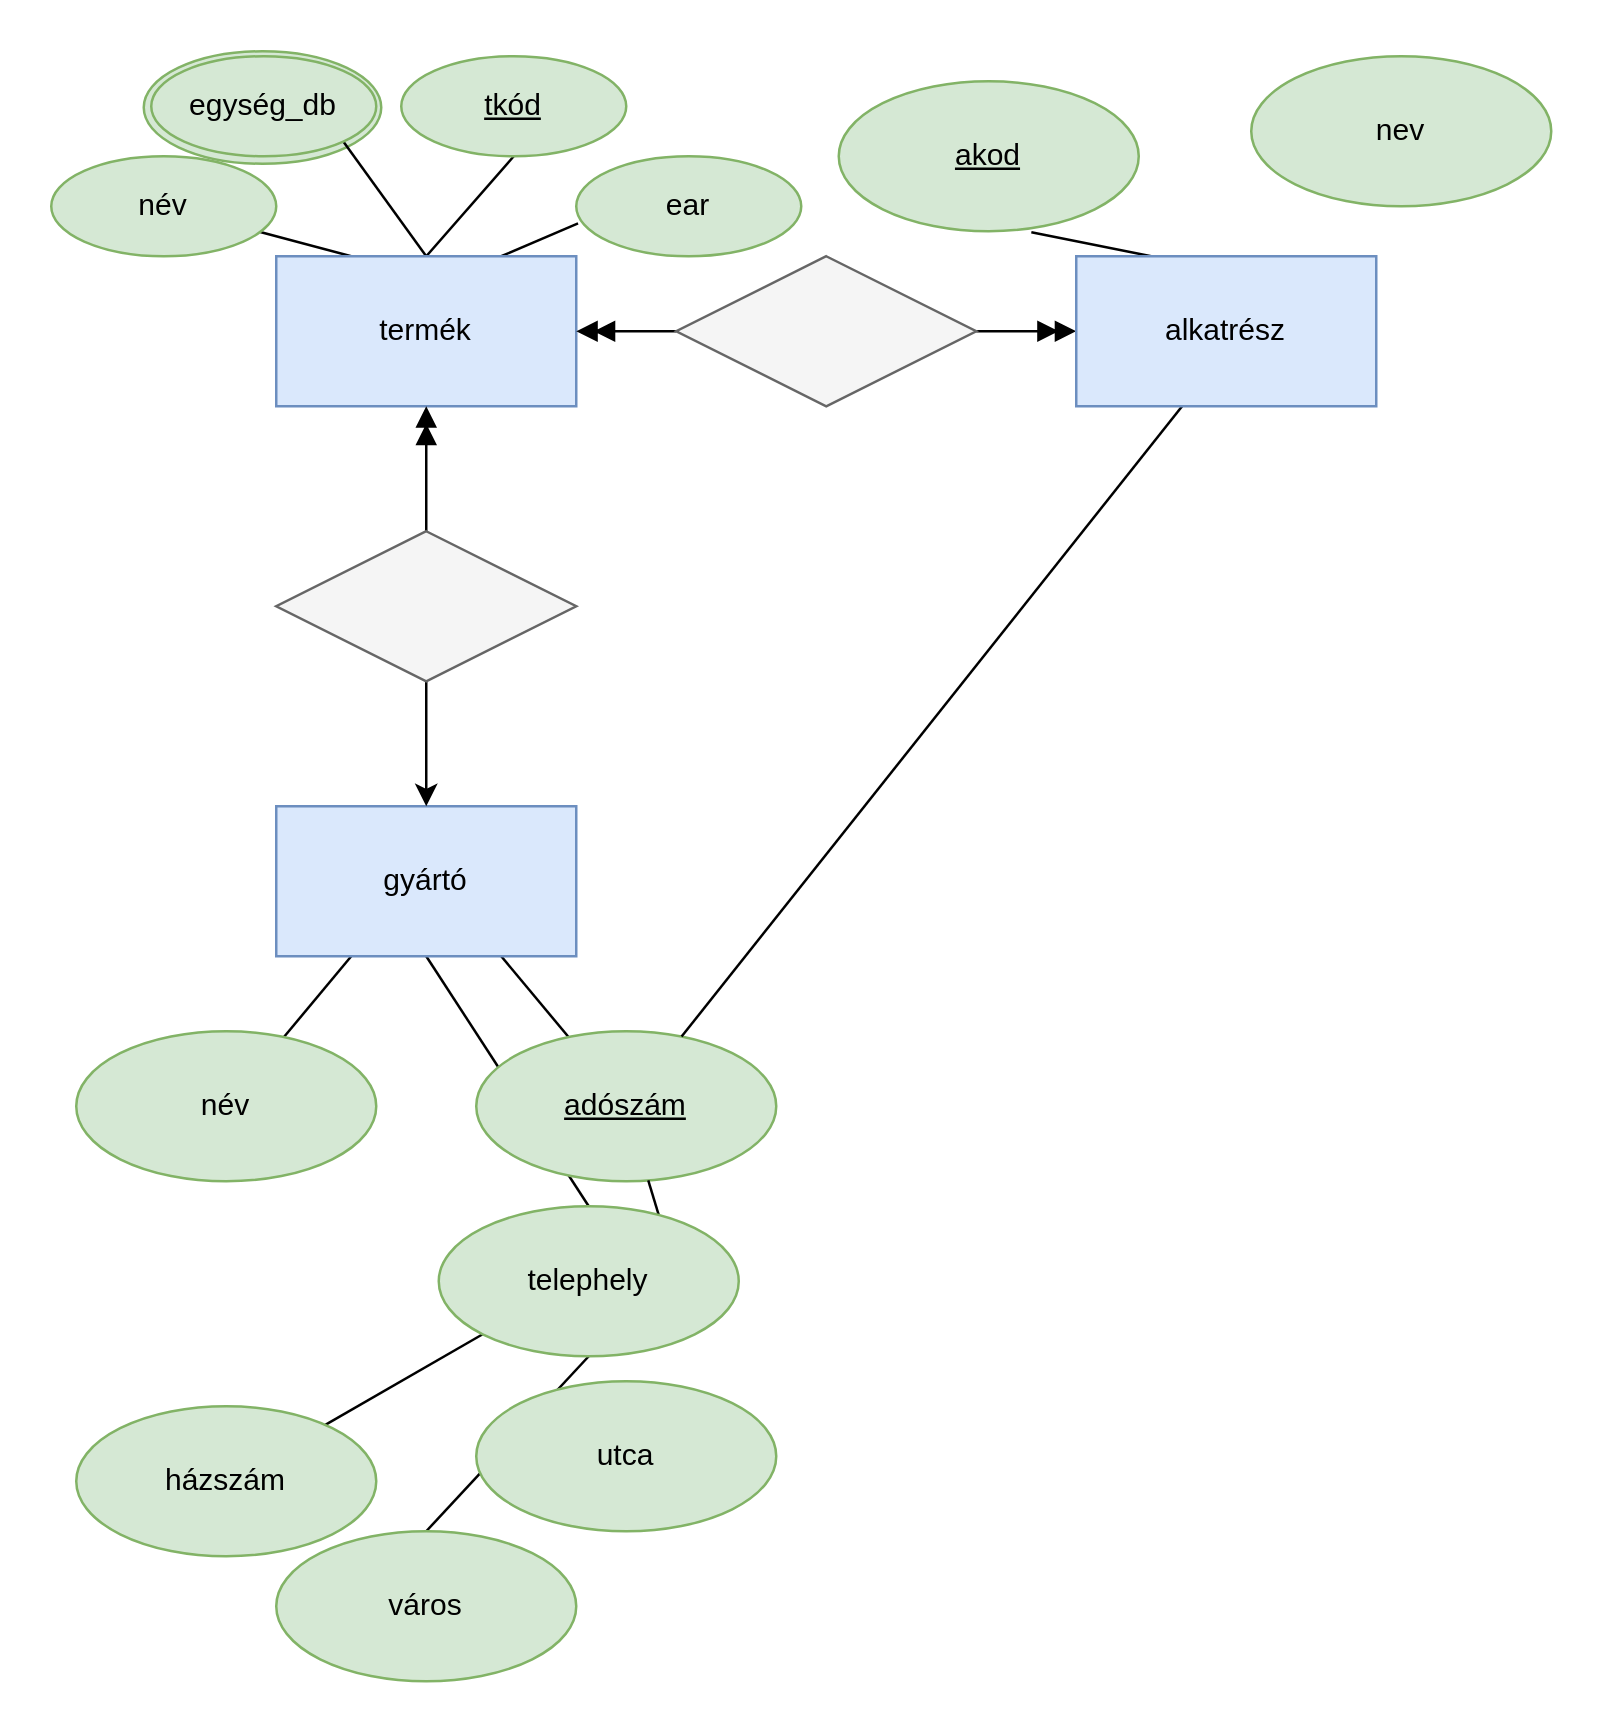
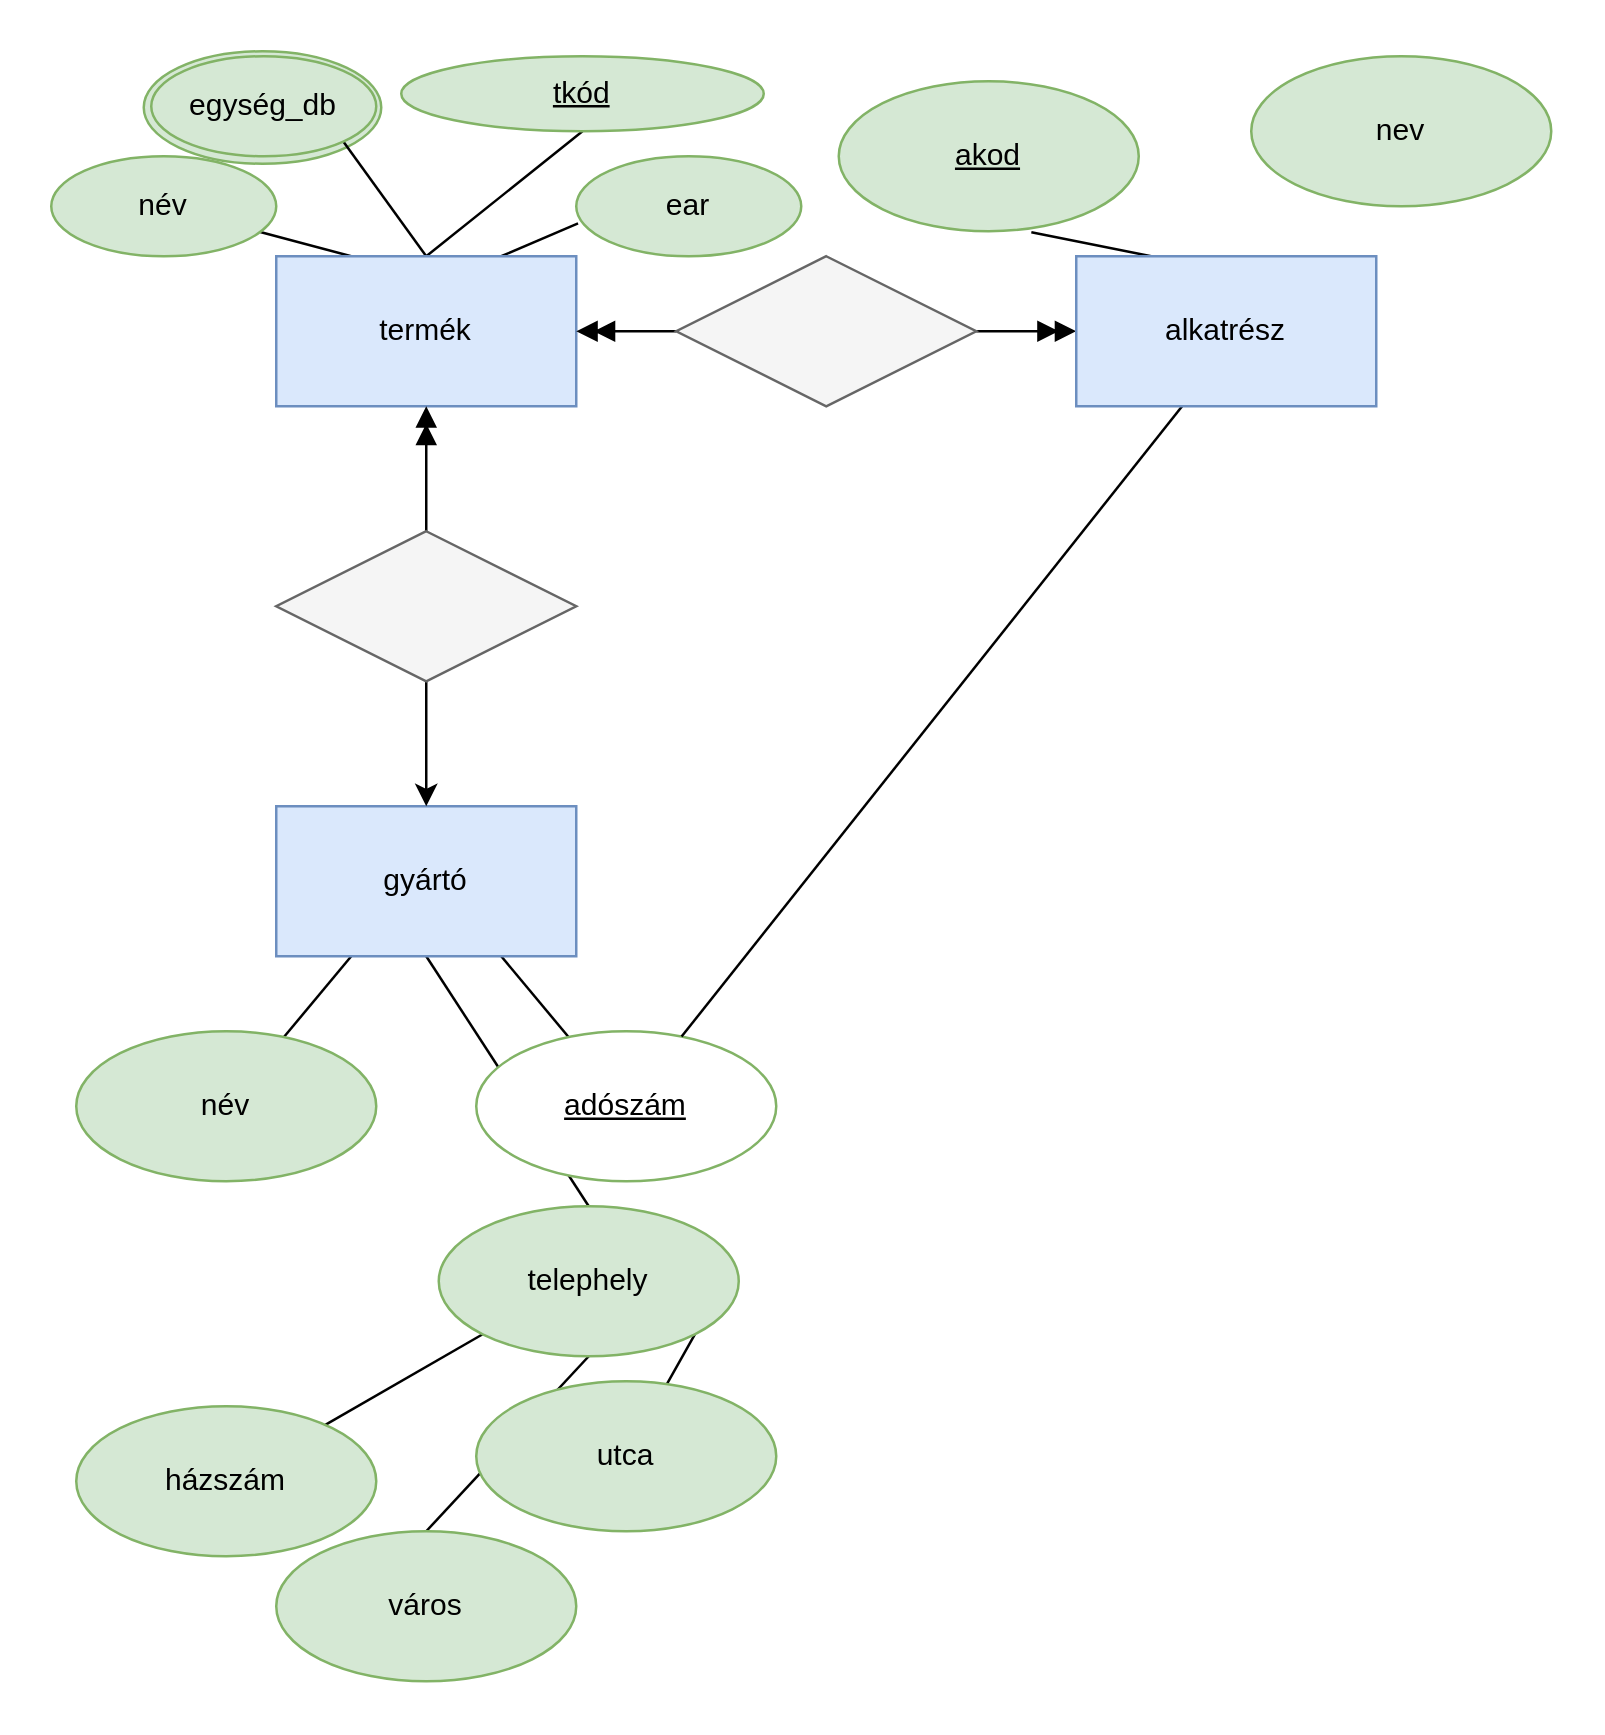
(514, 106) -> (583, 94)
(626, 1106) -> (626, 1106)
(653, 1198) -> (681, 1359)
